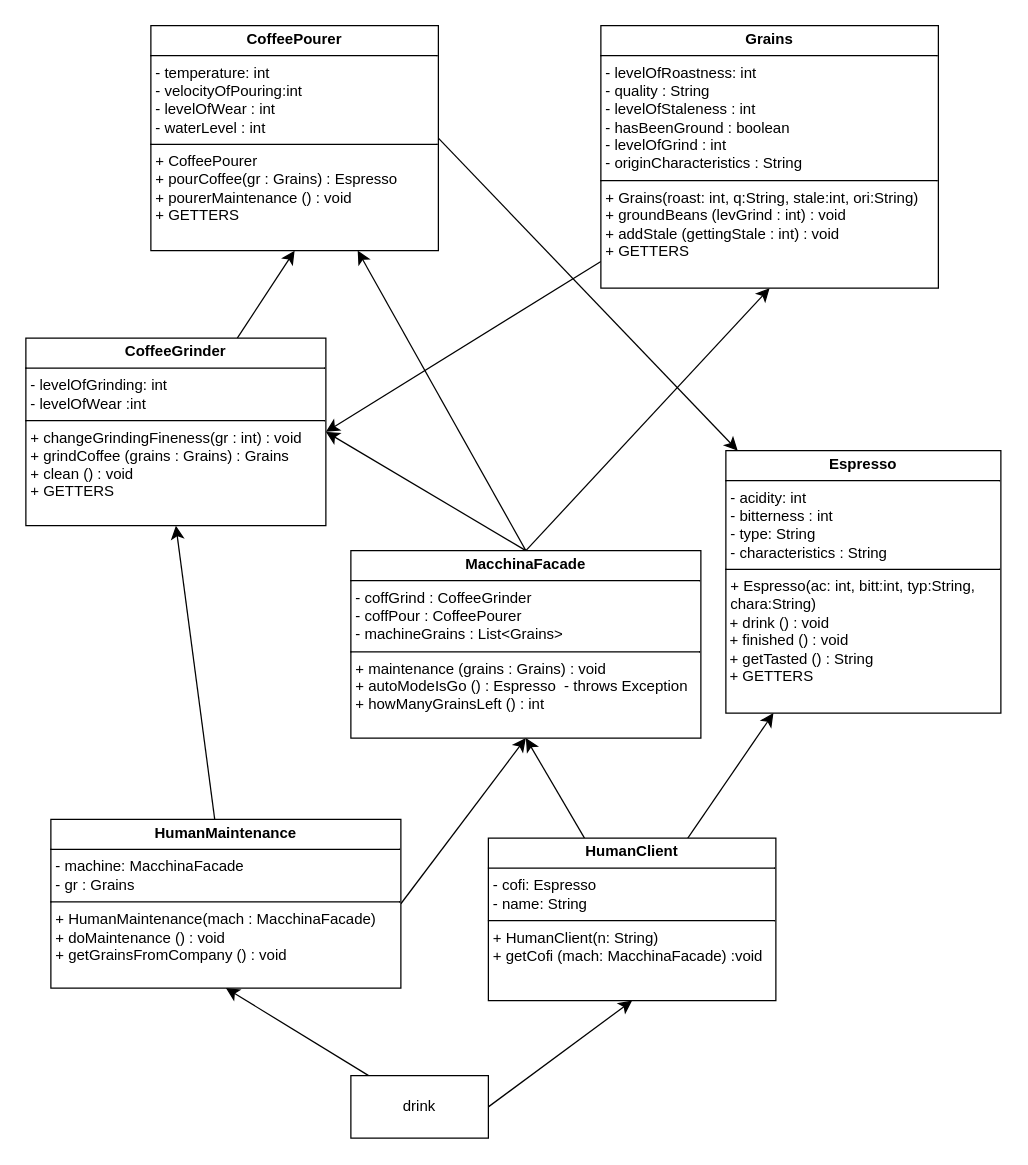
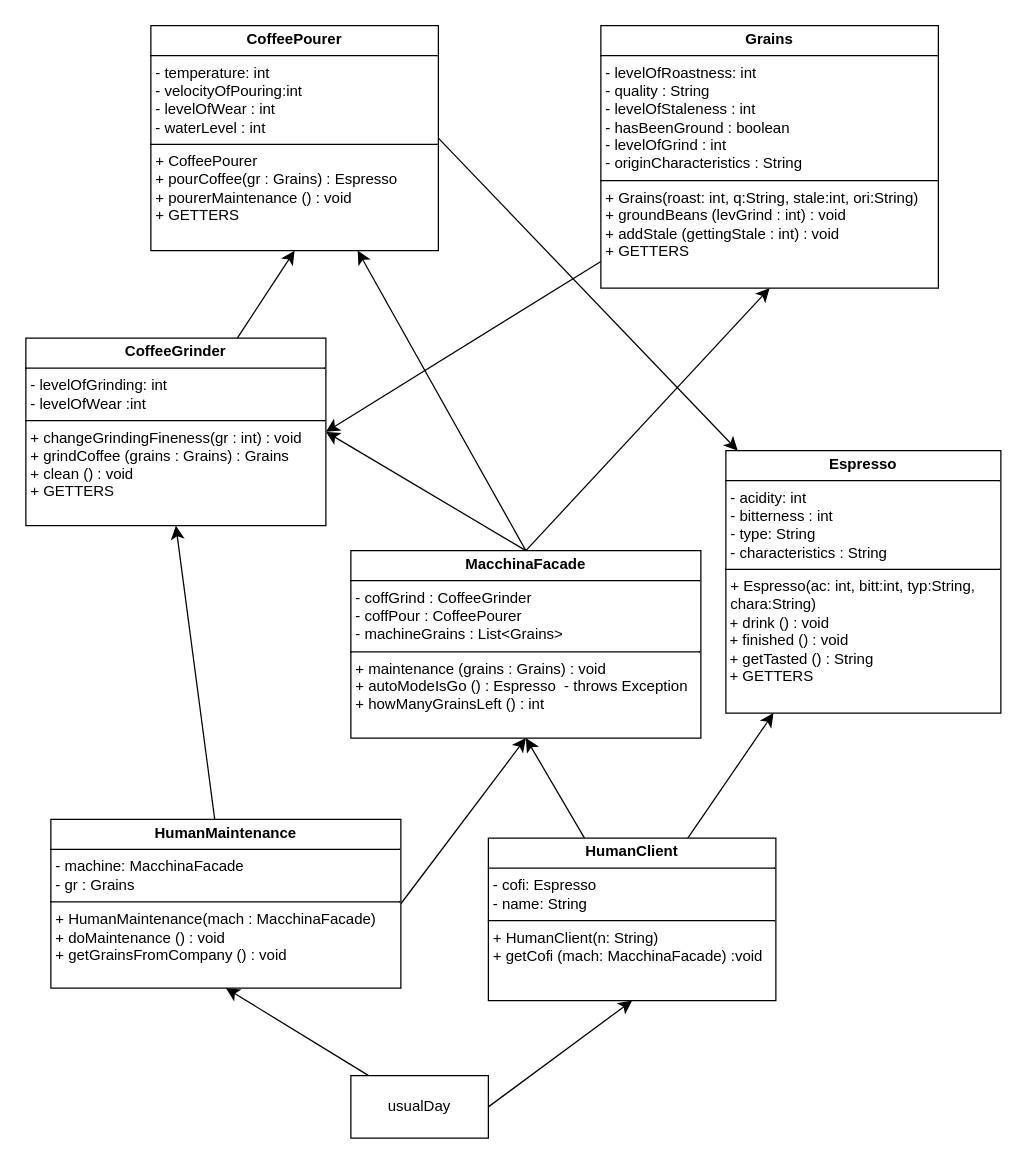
(419, 1107) -> (419, 1107)
